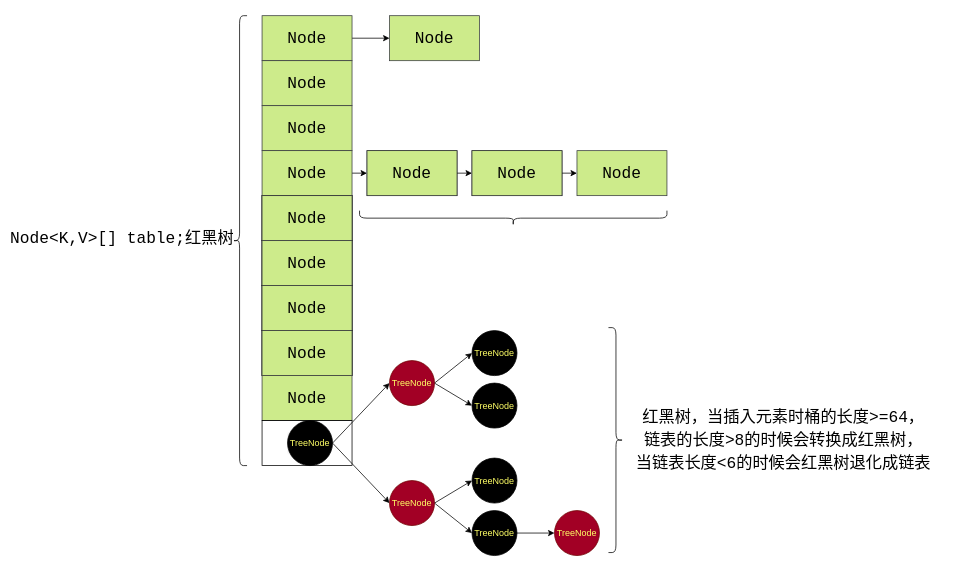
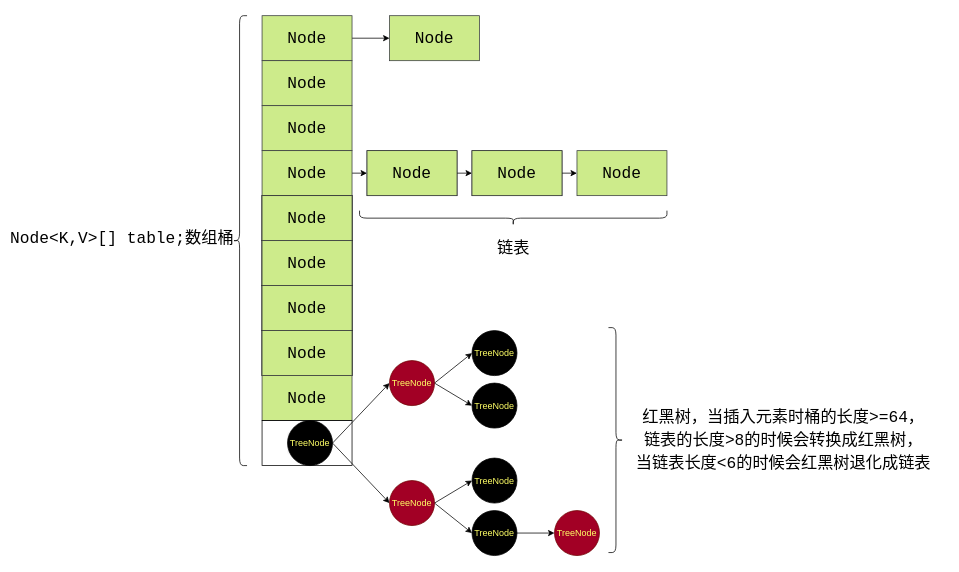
(122, 238) -> (122, 238)
none -> (513, 248)
